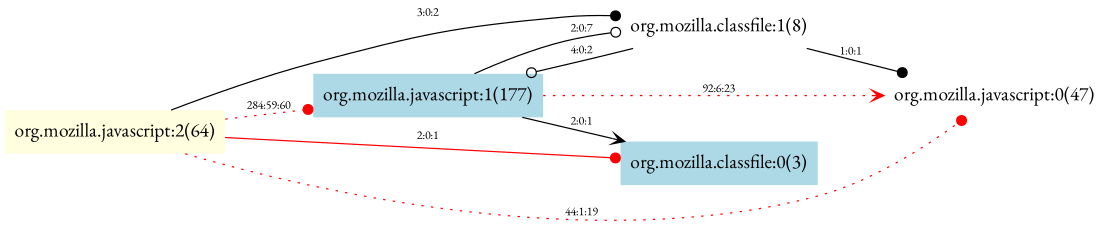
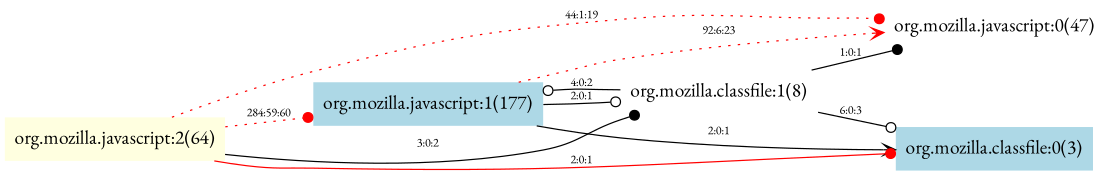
(582, 28) -> (582, 96)
none -> (852, 119)
